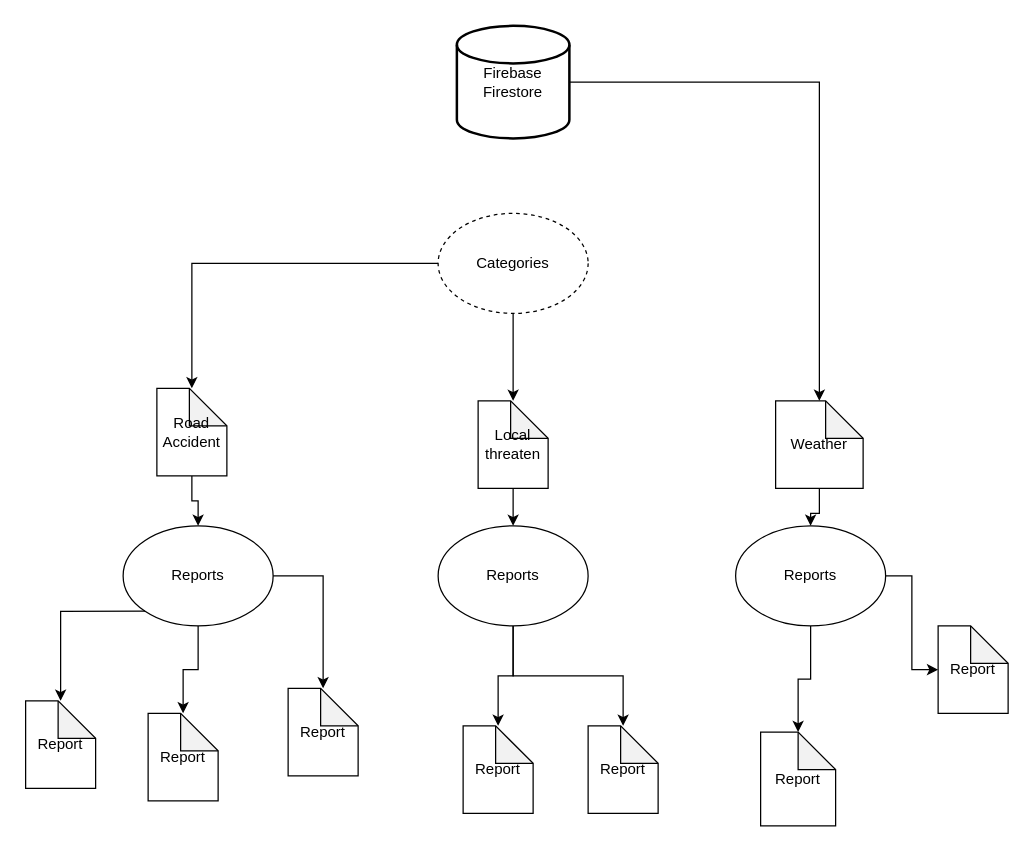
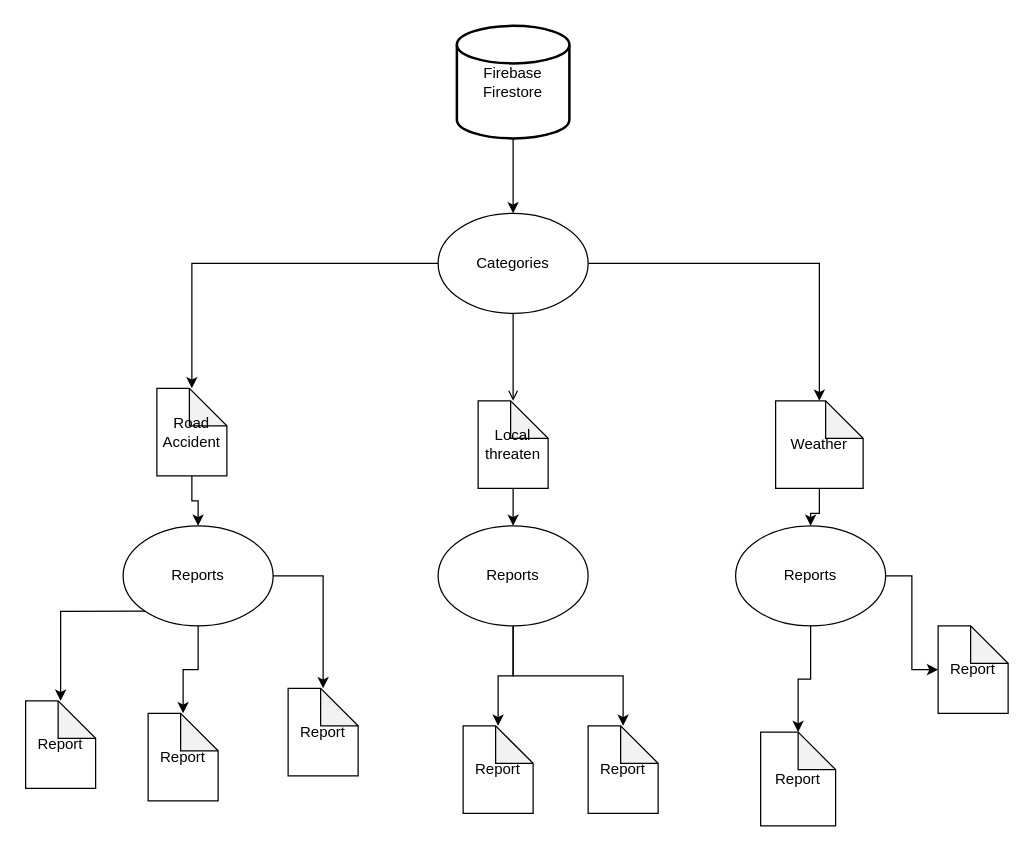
(783, 82) -> (513, 171)
(513, 263) -> (513, 263)
none -> (702, 263)
(513, 391) -> (513, 392)
